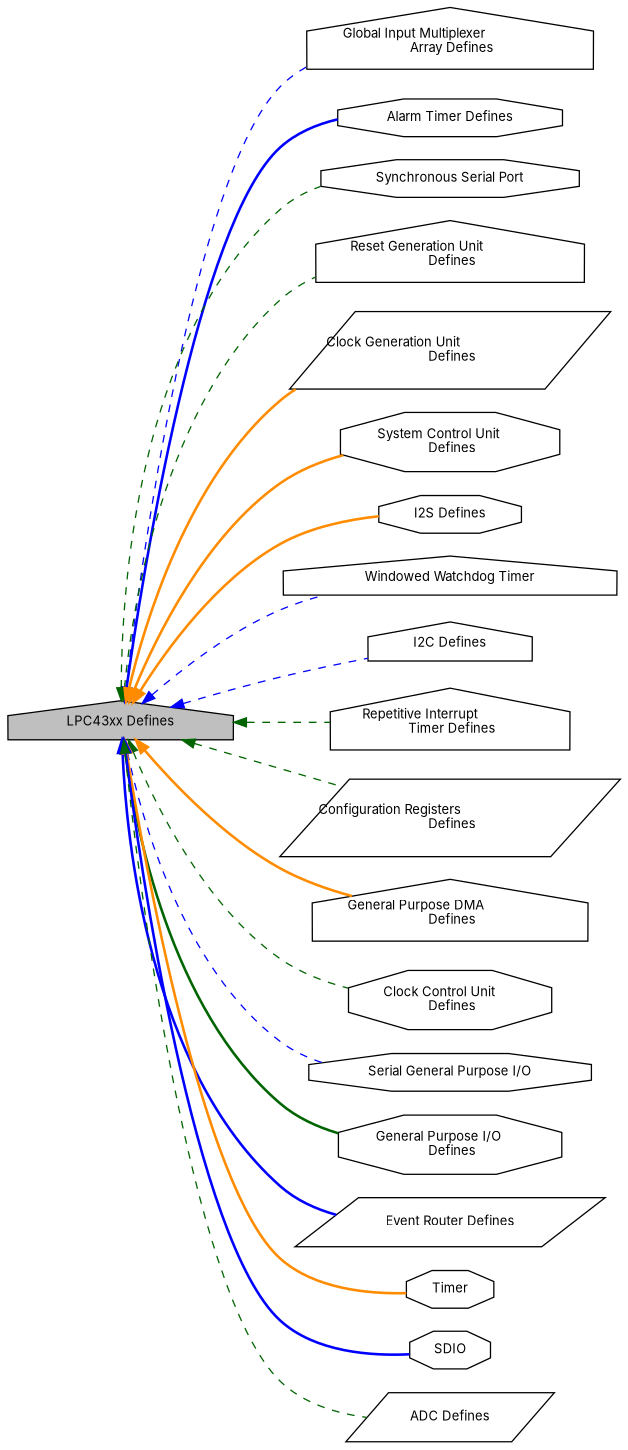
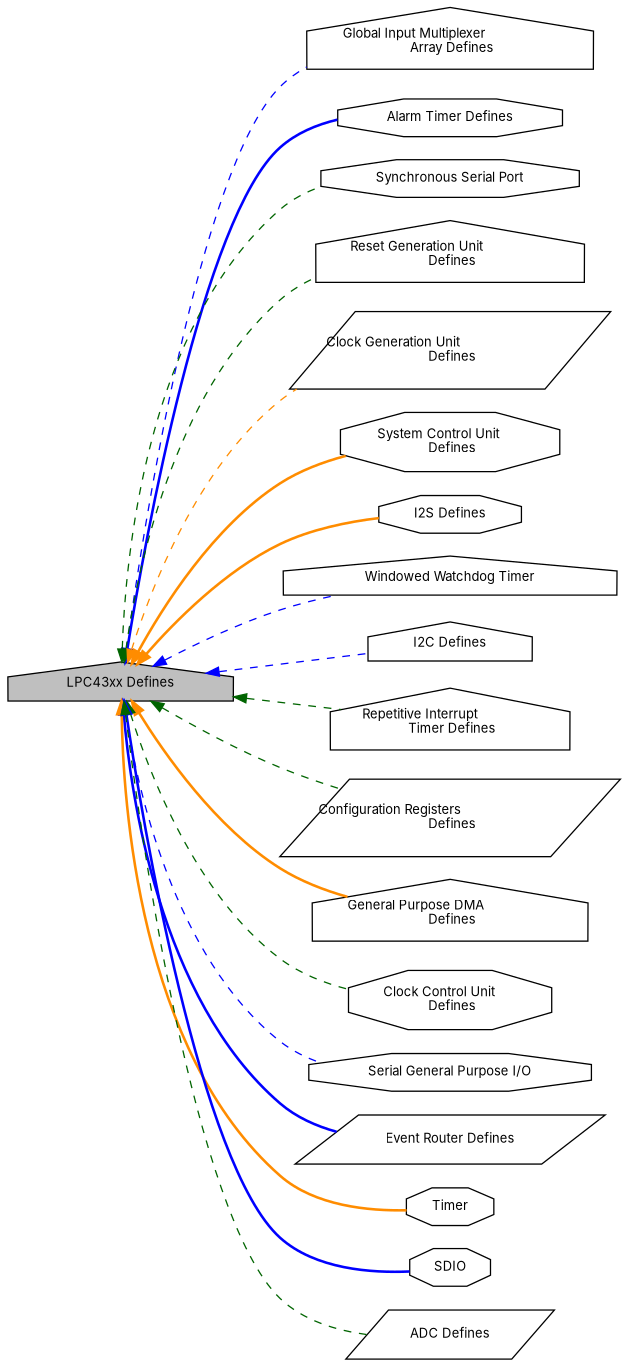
(188, 525) -> (194, 506)
(450, 1145) -> none
